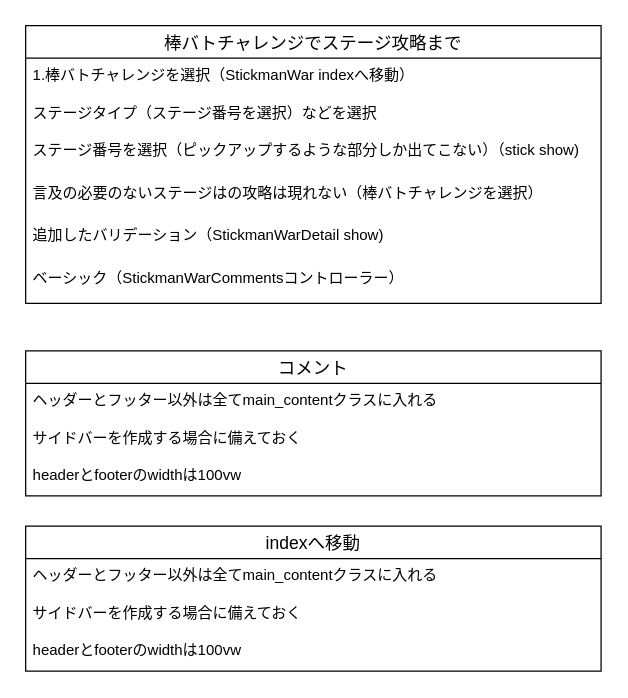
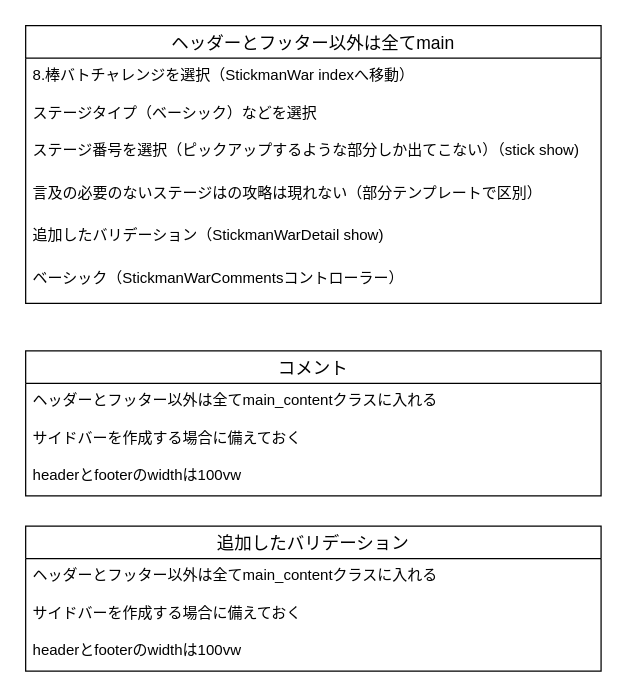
(313, 43) -> (313, 43)
(224, 75) -> (224, 75)
(205, 113) -> (175, 113)
(288, 193) -> (288, 193)
(313, 543) -> (313, 543)
